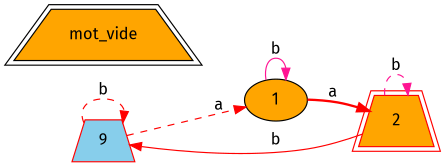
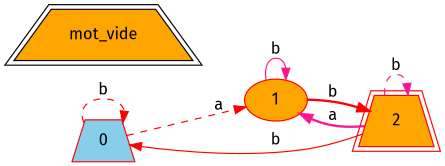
(333, 93) -> (333, 93)
(276, 100) -> (276, 100)
none -> (338, 126)
(103, 141) -> (103, 141)
